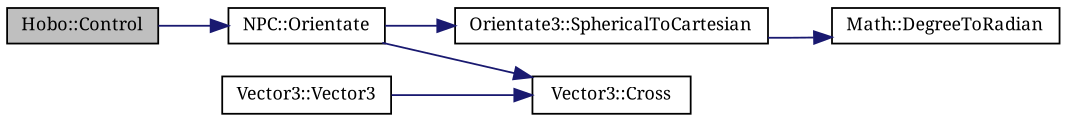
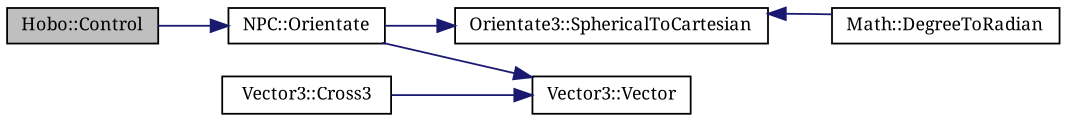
(791, 38) -> (809, 14)
(307, 95) -> (307, 95)
(612, 95) -> (612, 95)
